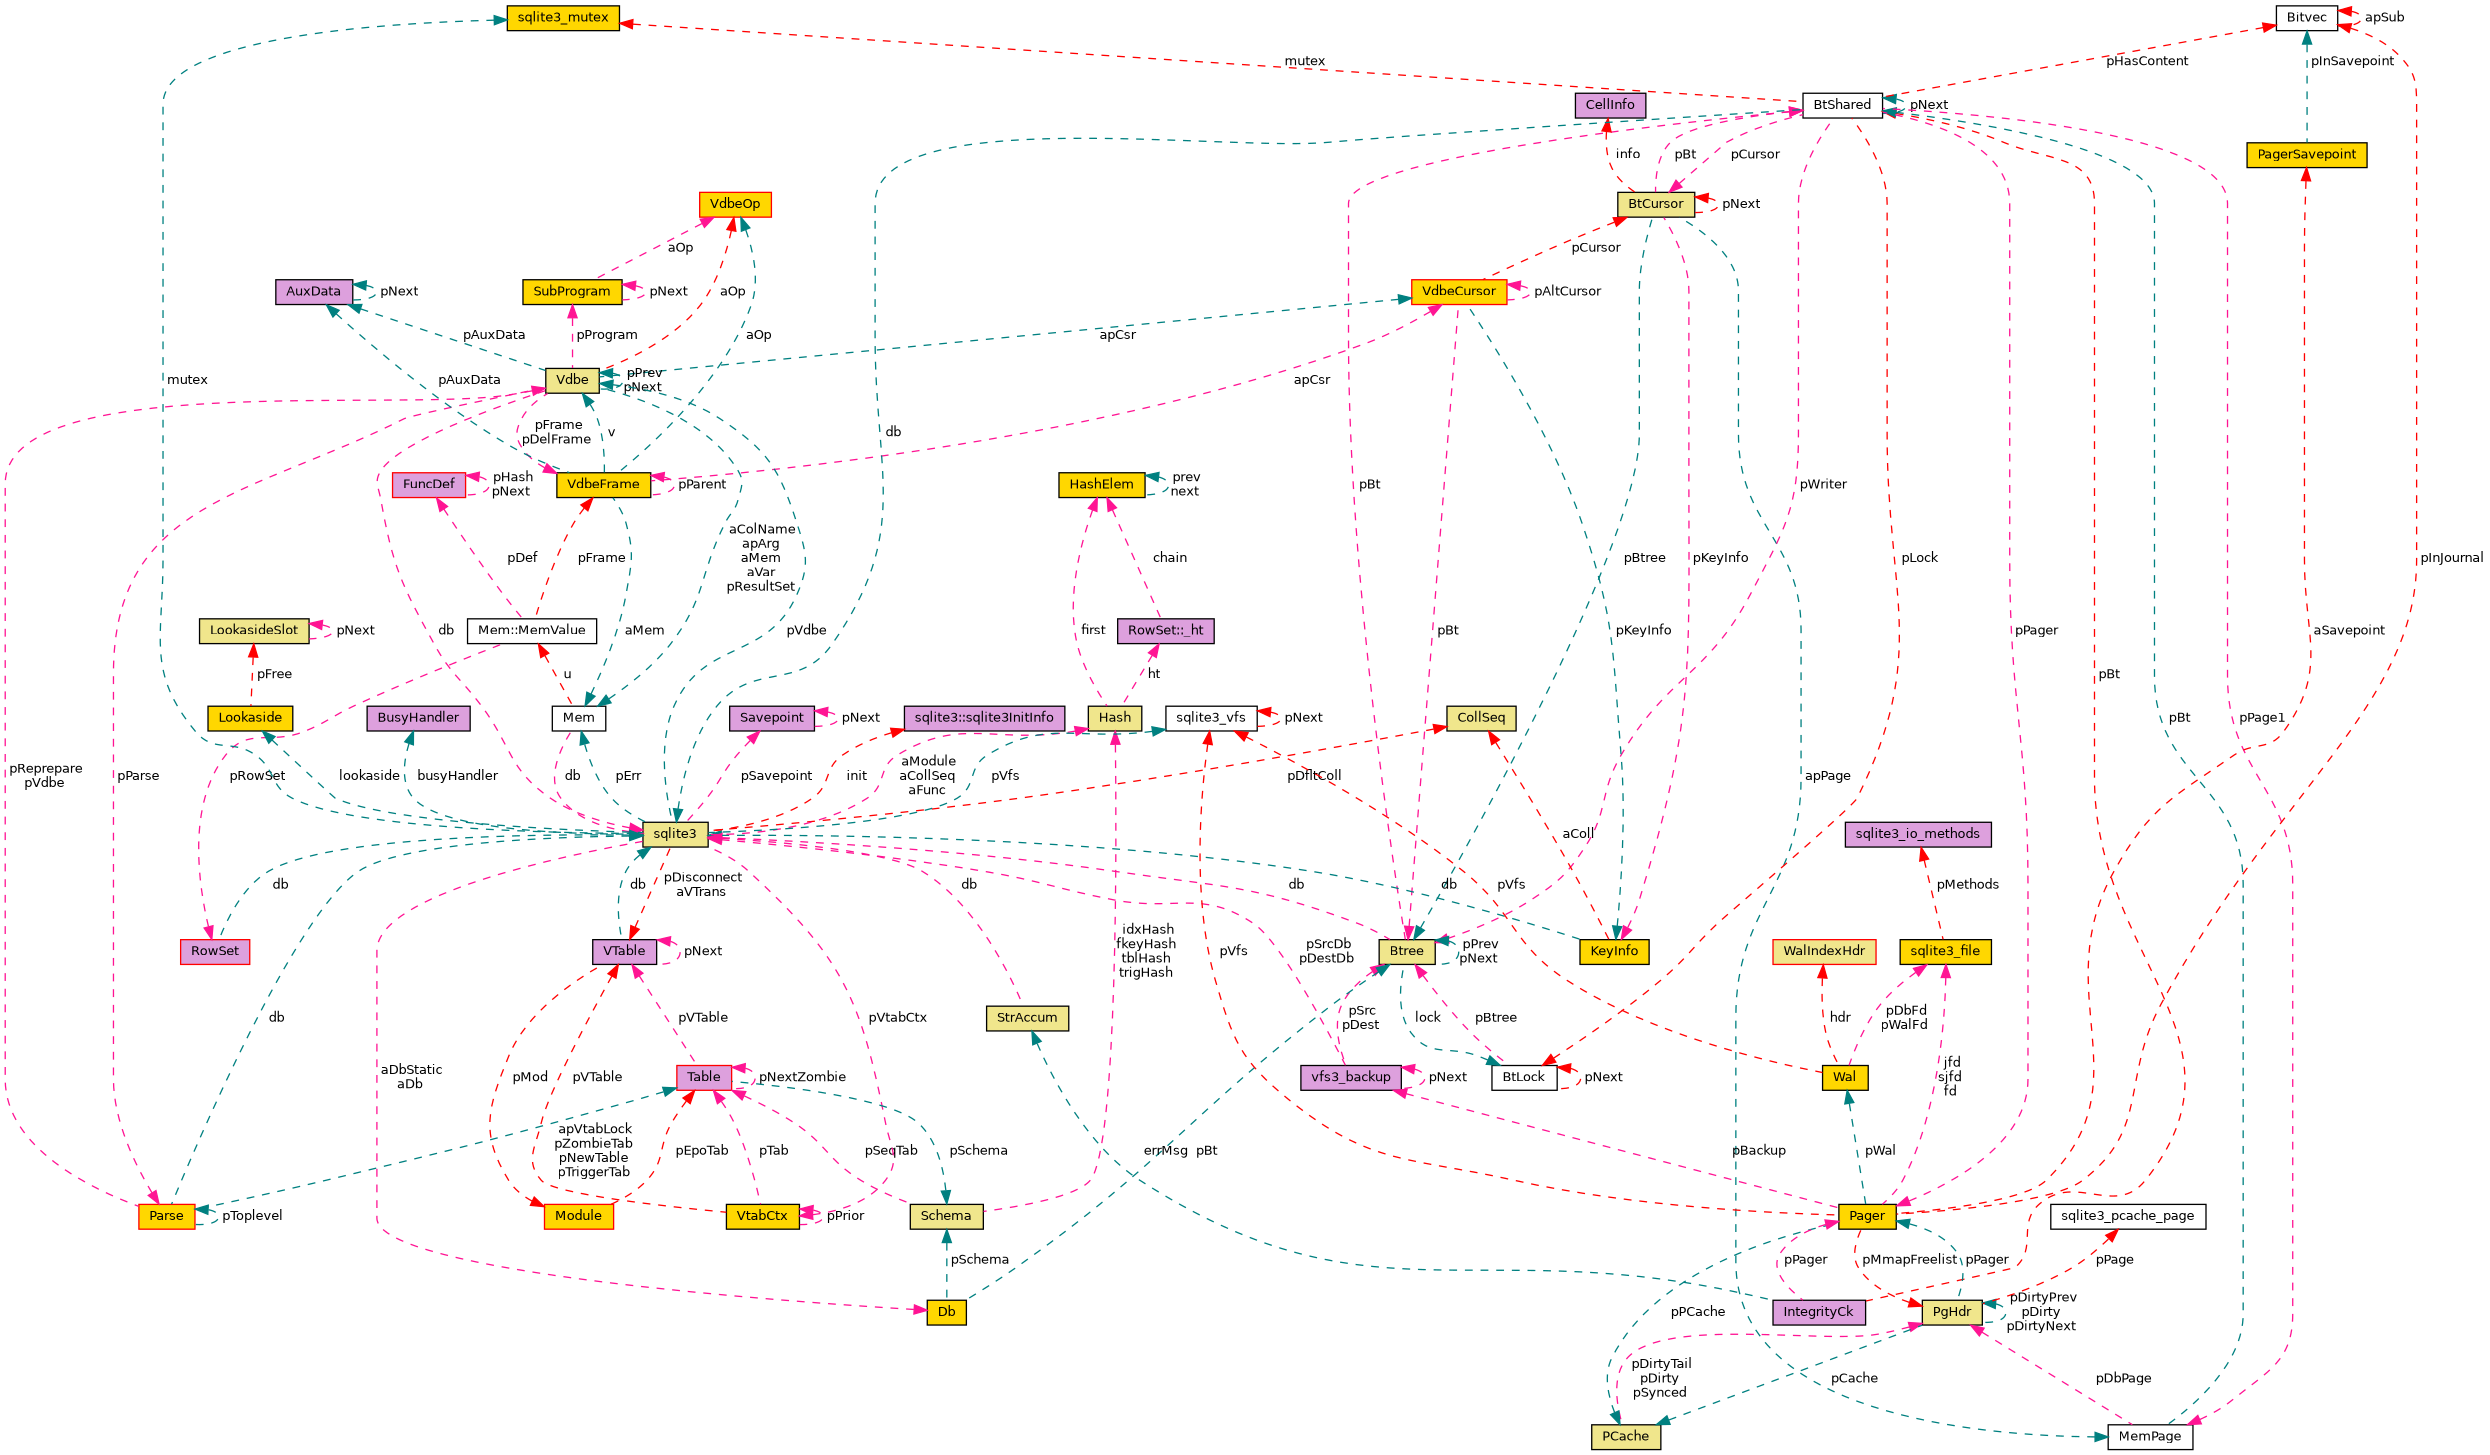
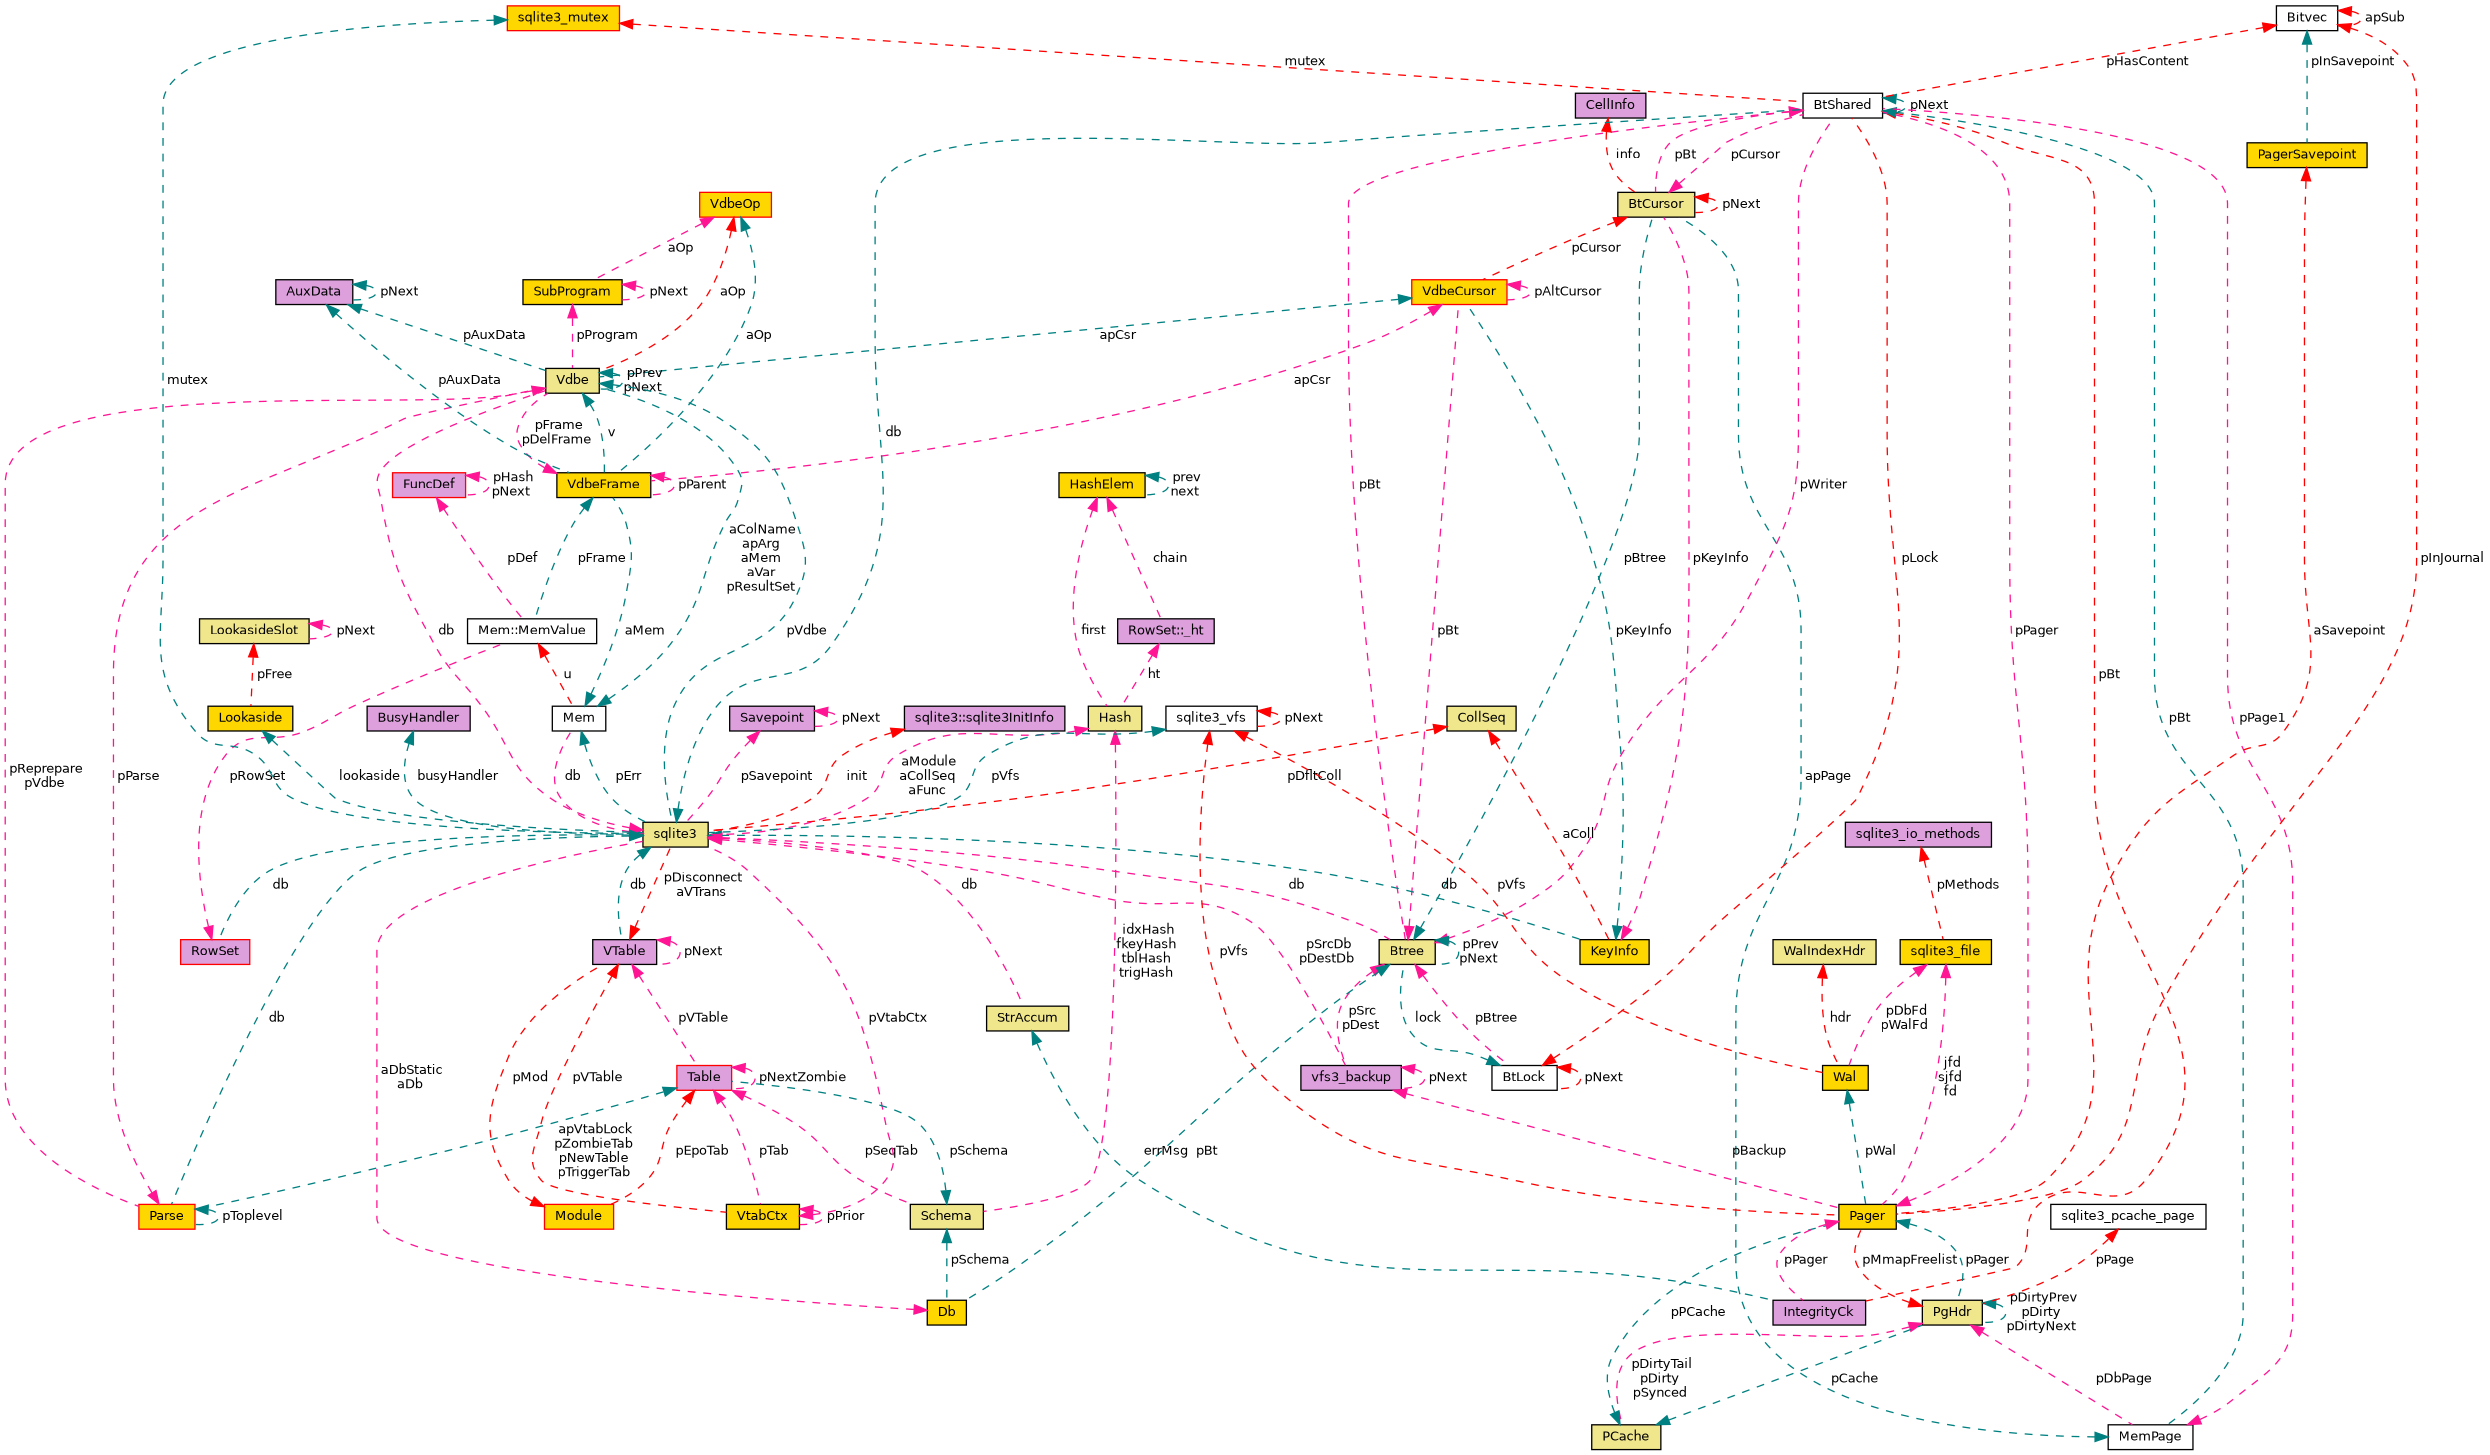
(563, 18) -> (563, 18)
(555, 561) -> (555, 561)
(1825, 952) -> (1825, 952)
